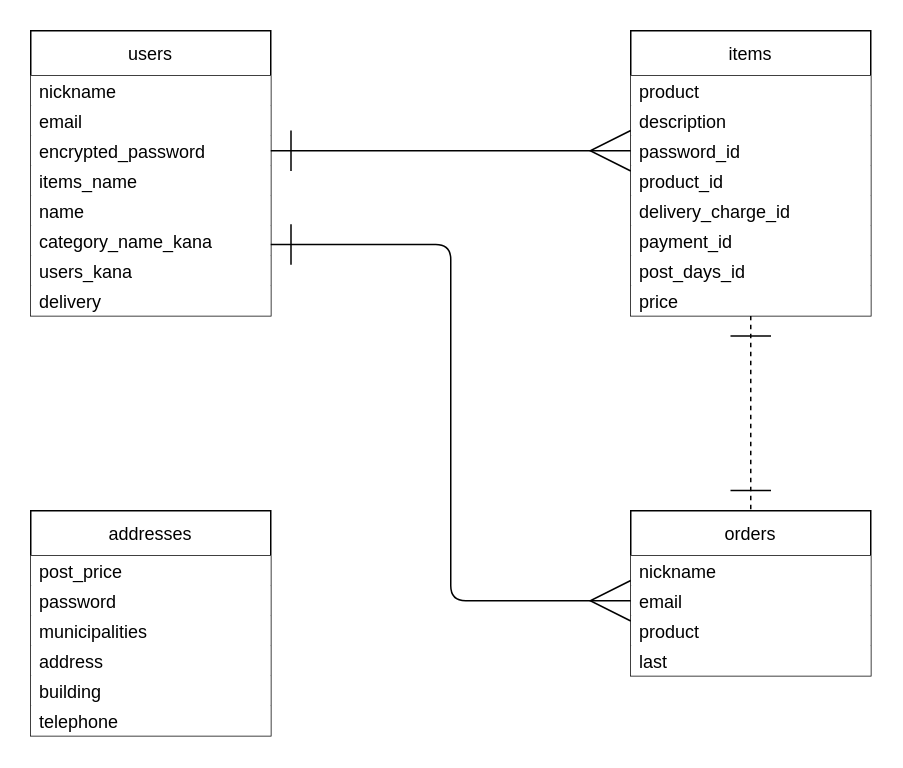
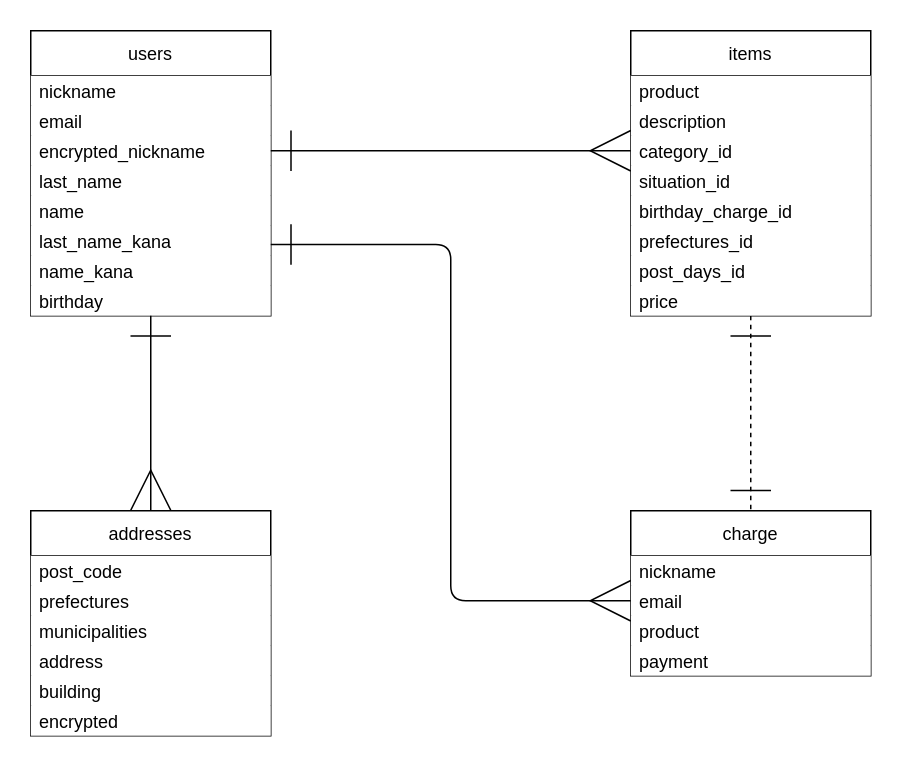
(130, 152) -> (127, 152)
(692, 152) -> (692, 152)
(87, 182) -> (82, 182)
(687, 182) -> (692, 182)
(723, 212) -> (725, 212)
(130, 242) -> (107, 242)
(687, 242) -> (707, 242)
(89, 272) -> (84, 272)
(75, 302) -> (77, 302)
none -> (151, 414)
(750, 534) -> (750, 534)
(87, 572) -> (84, 572)
(79, 602) -> (94, 602)
(657, 662) -> (674, 662)
(82, 722) -> (84, 722)
